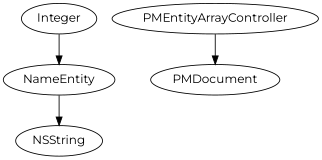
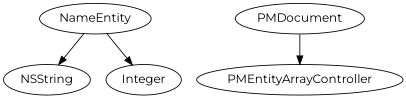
(59, 45) -> (117, 46)
(215, 45) -> (300, 45)
